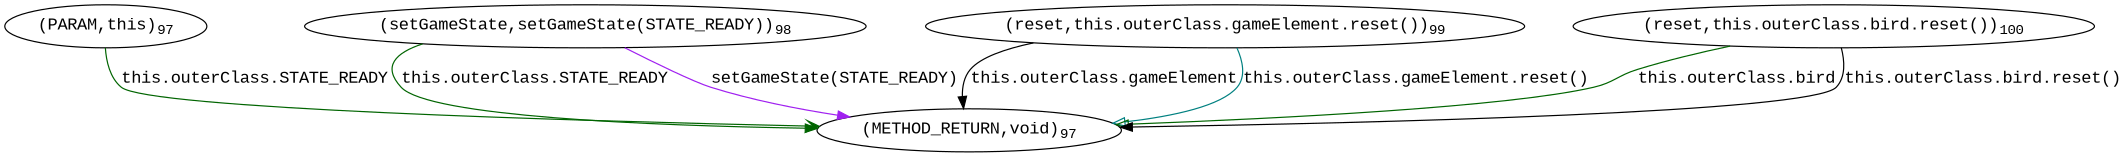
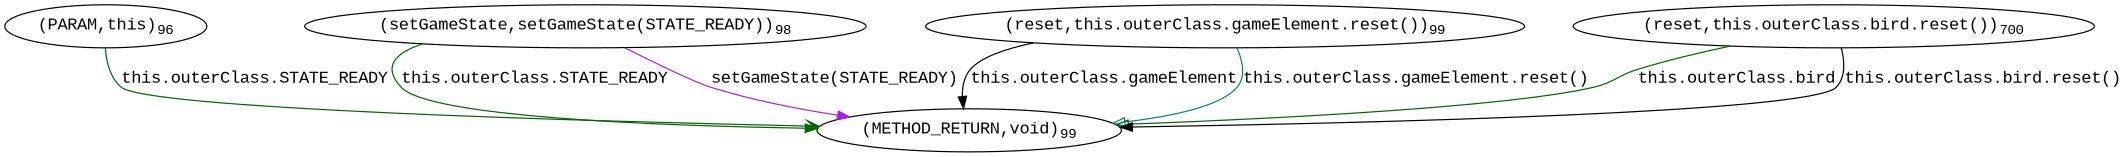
(166, 25) -> (166, 25)
(2012, 25) -> (2012, 25)
(1068, 129) -> (1068, 129)
